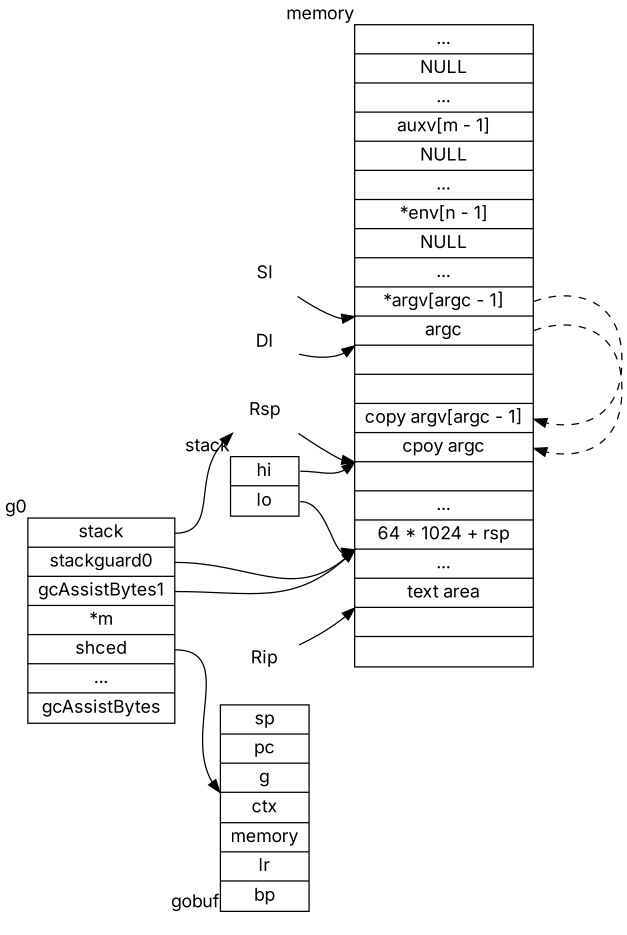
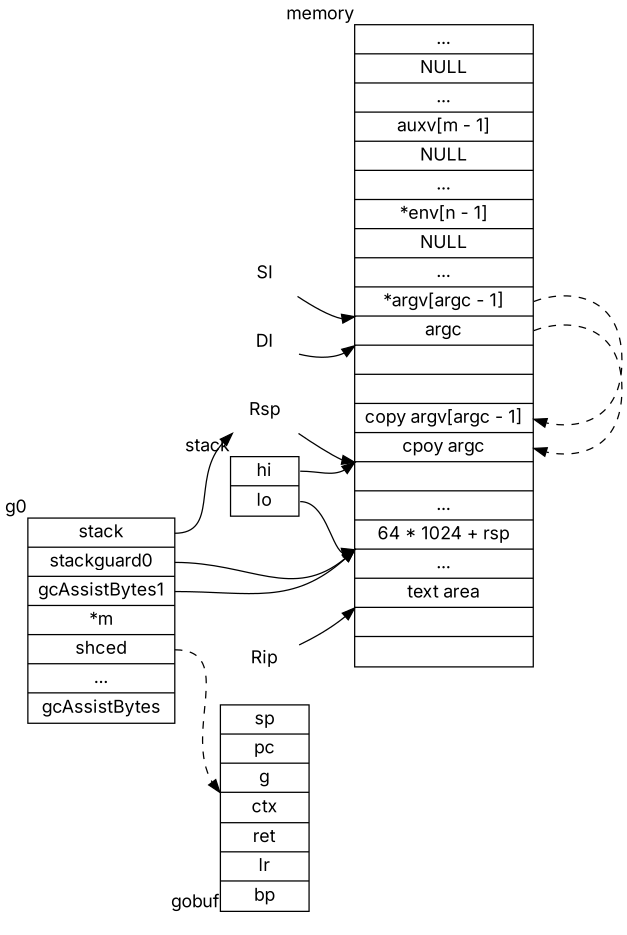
(205, 707) -> (205, 707)
(265, 837) -> (265, 837)
